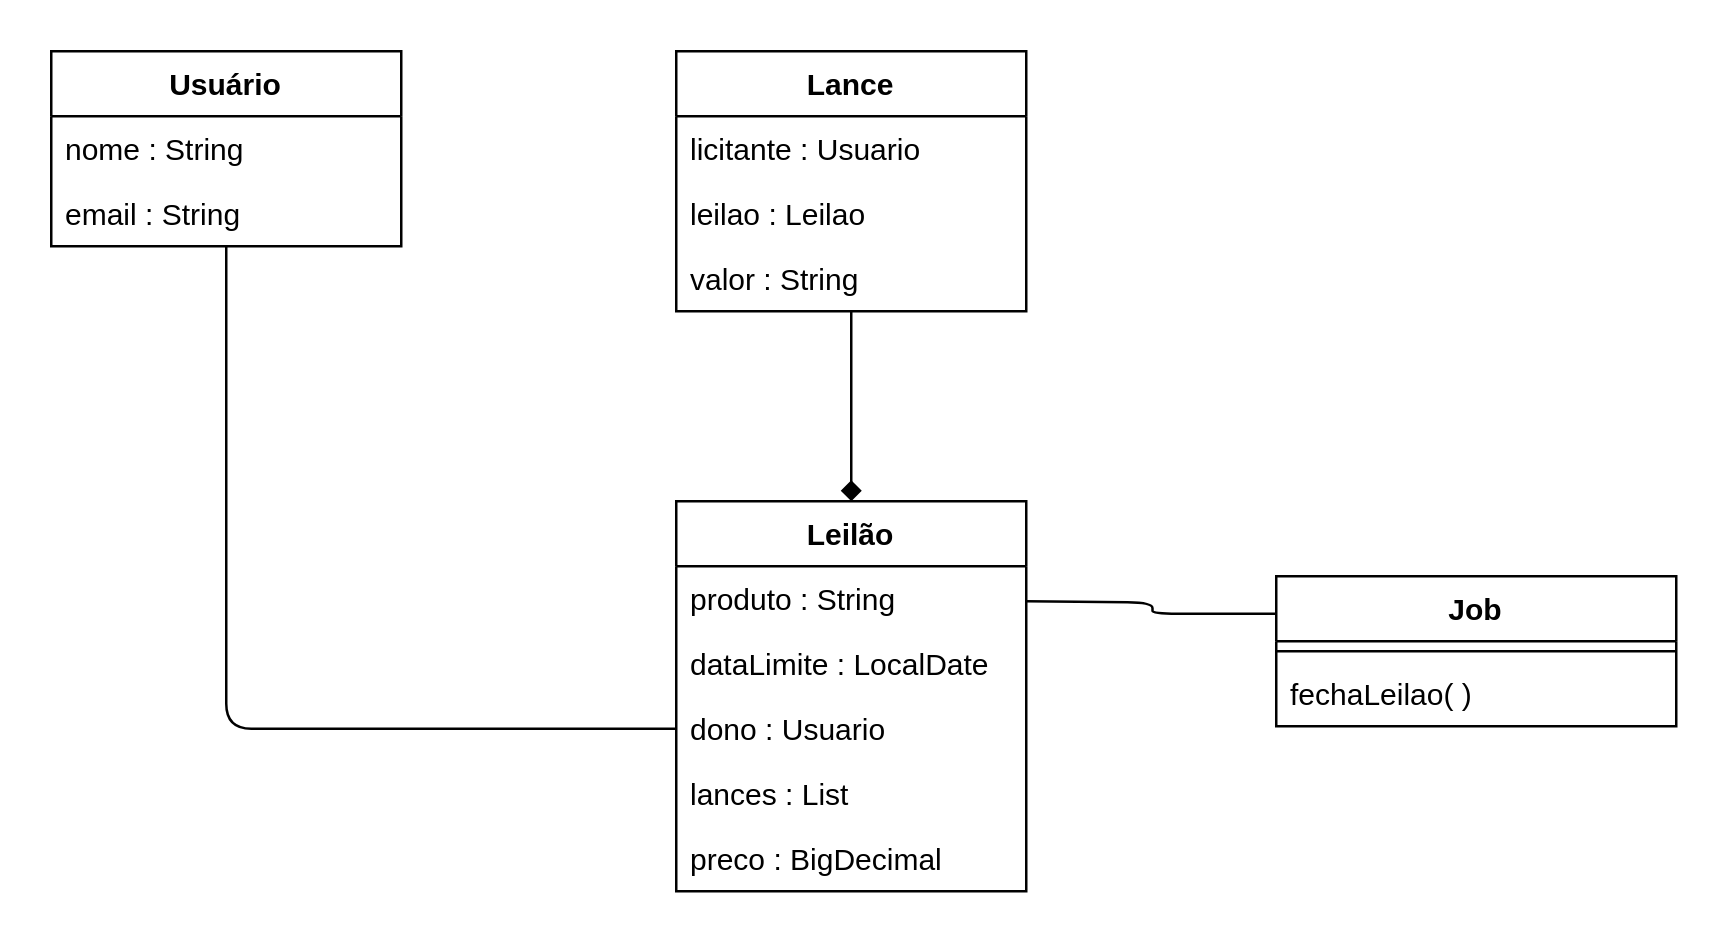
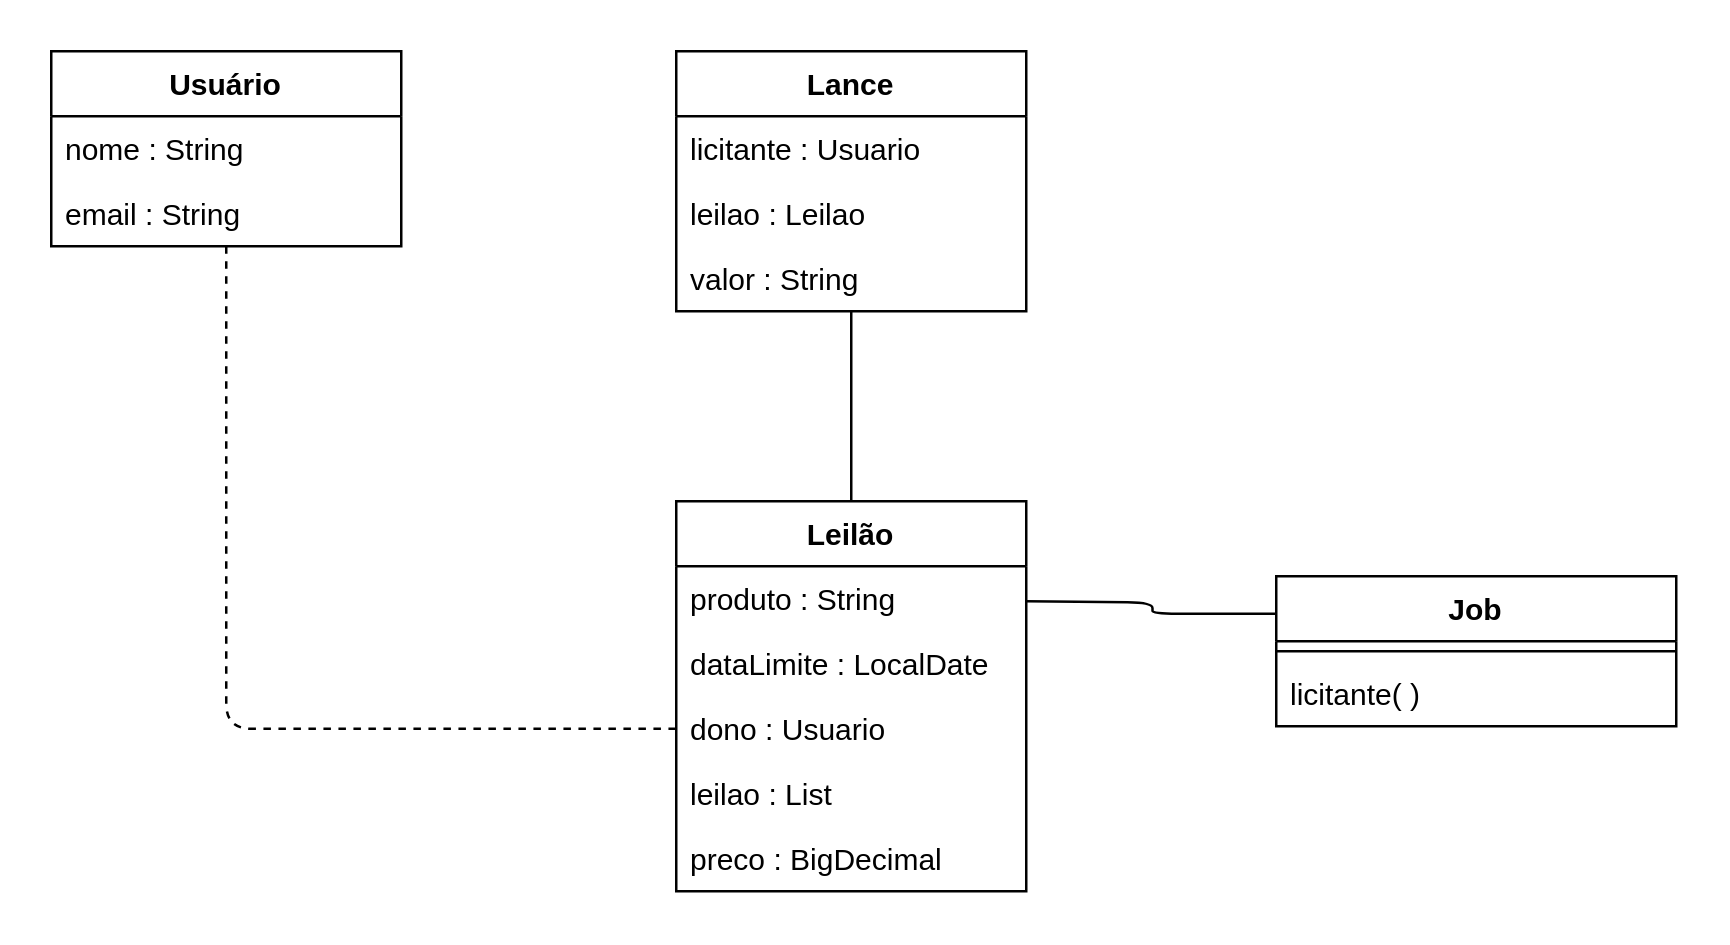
(851, 481) -> (851, 488)
(1396, 695) -> (1375, 695)
(226, 704) -> (226, 704)
(780, 795) -> (772, 795)
